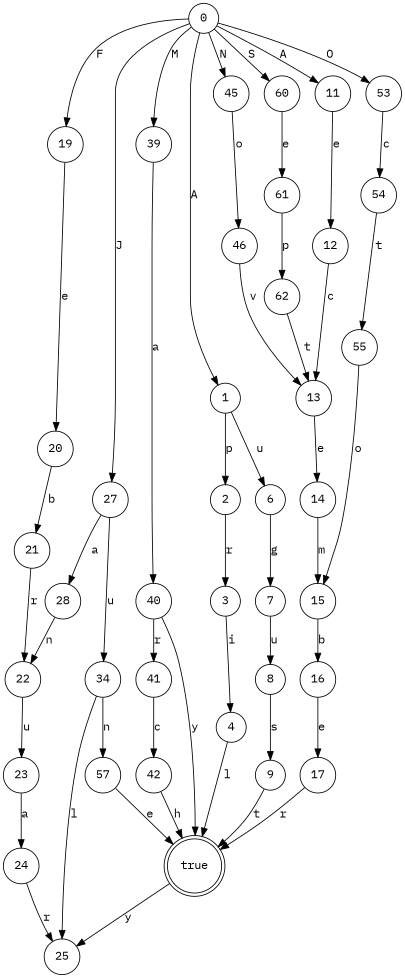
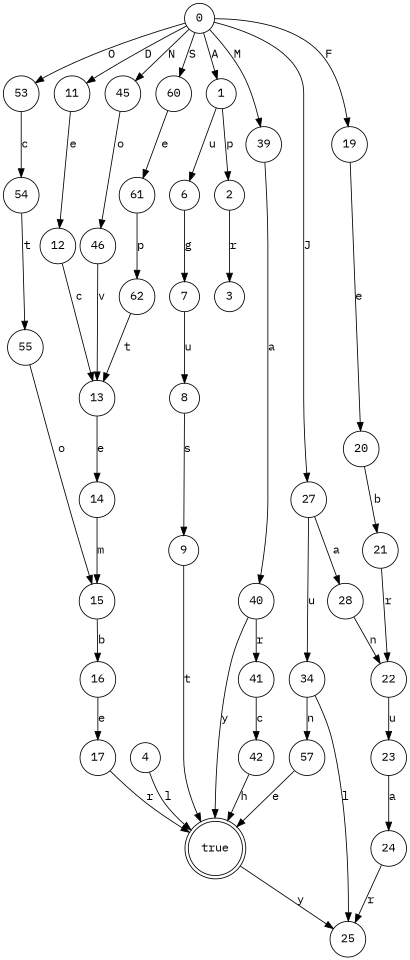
(283, 55) -> (148, 55)
(228, 660) -> none
